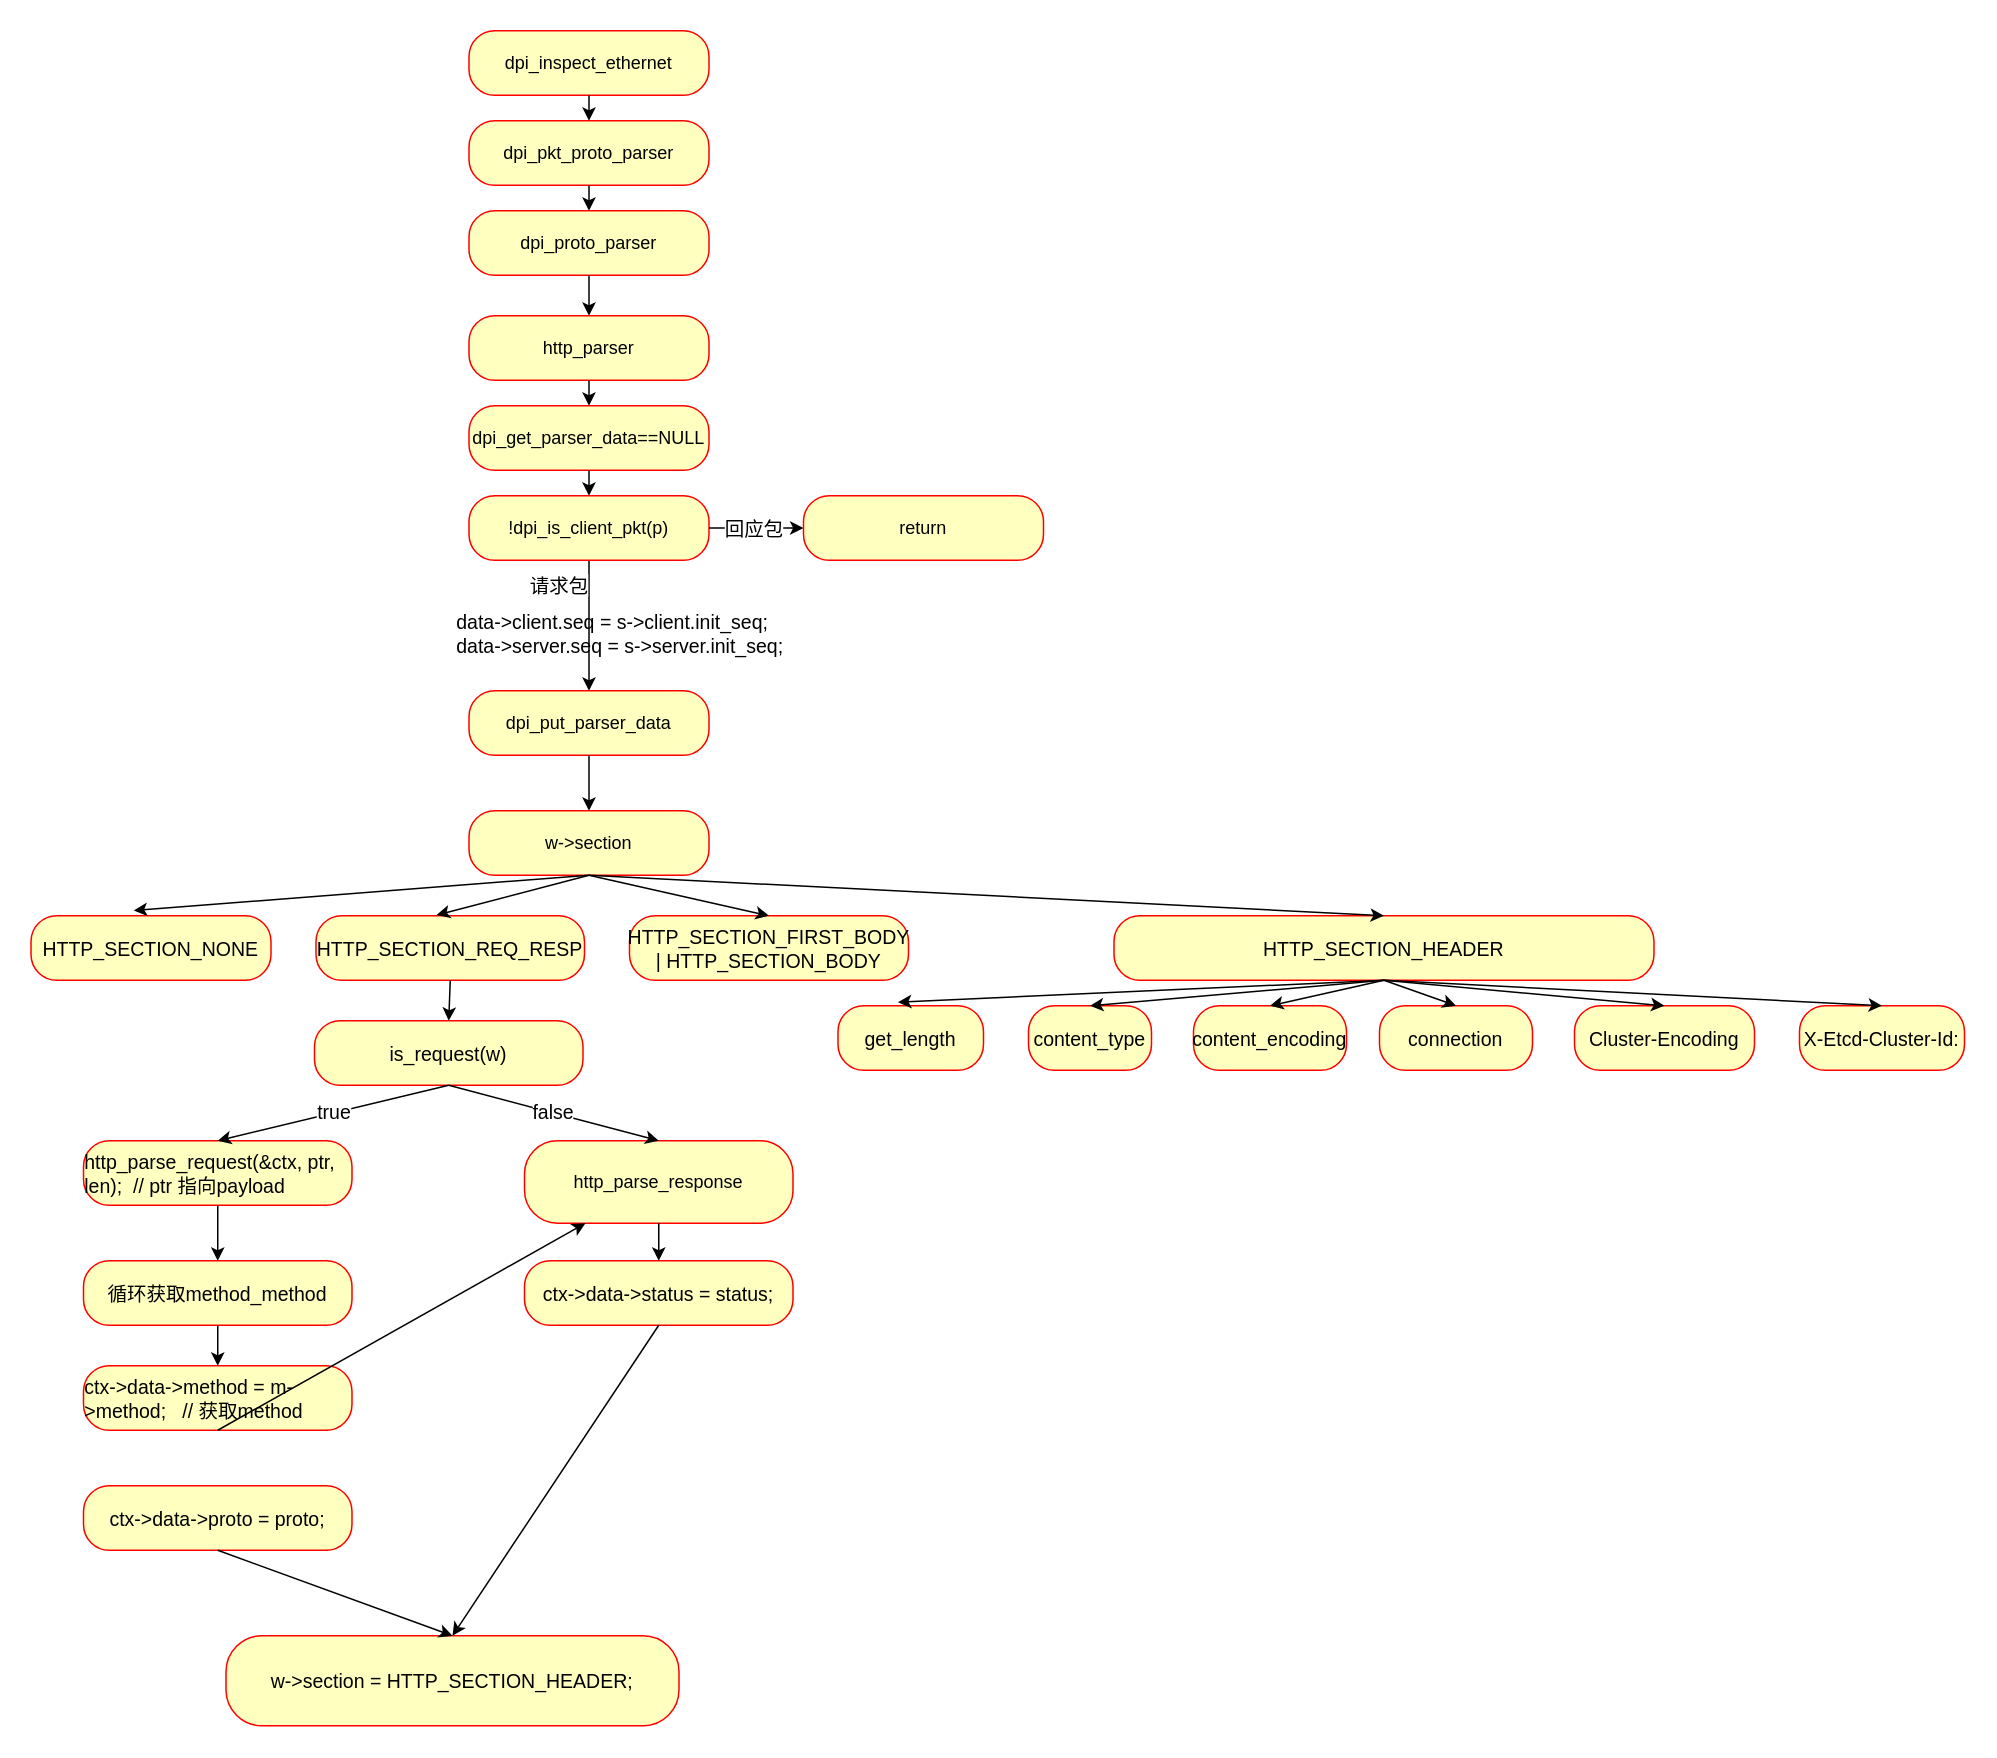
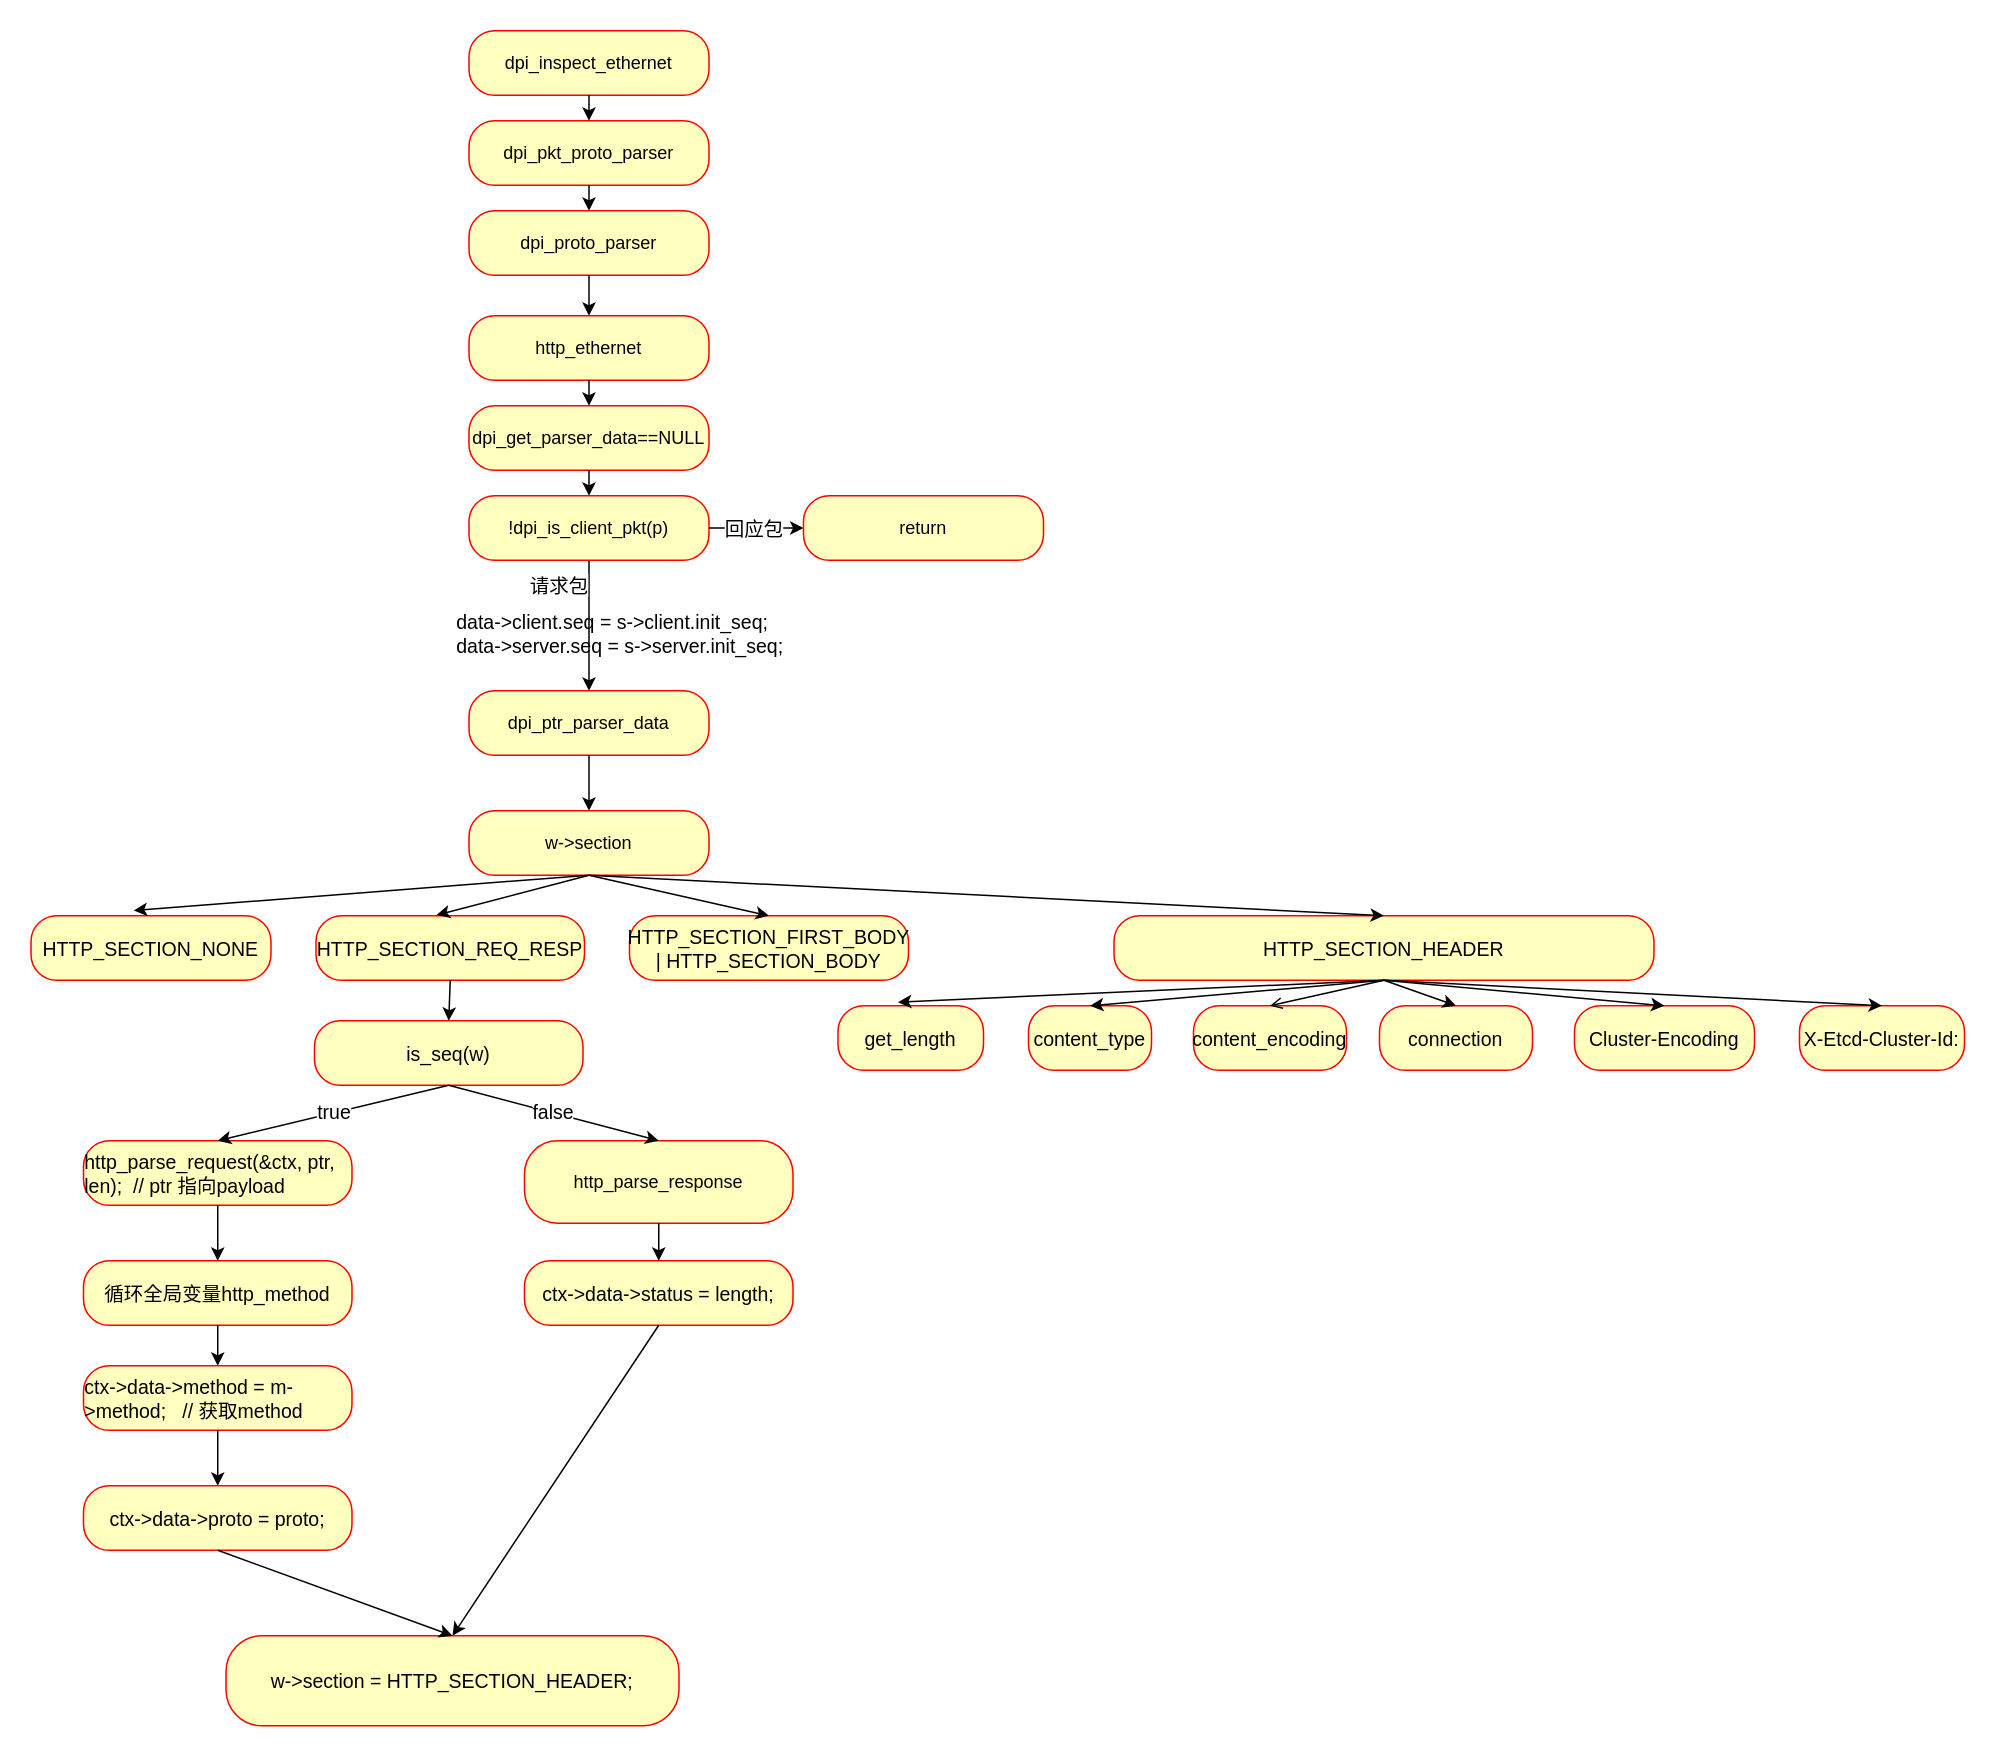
(589, 349) -> (589, 349)
(589, 724) -> (589, 724)
(1281, 1003) -> (1278, 1004)
(449, 1054) -> (449, 1054)
(218, 1294) -> (218, 1294)
(659, 1294) -> (659, 1294)
(398, 1329) -> (218, 1453)
